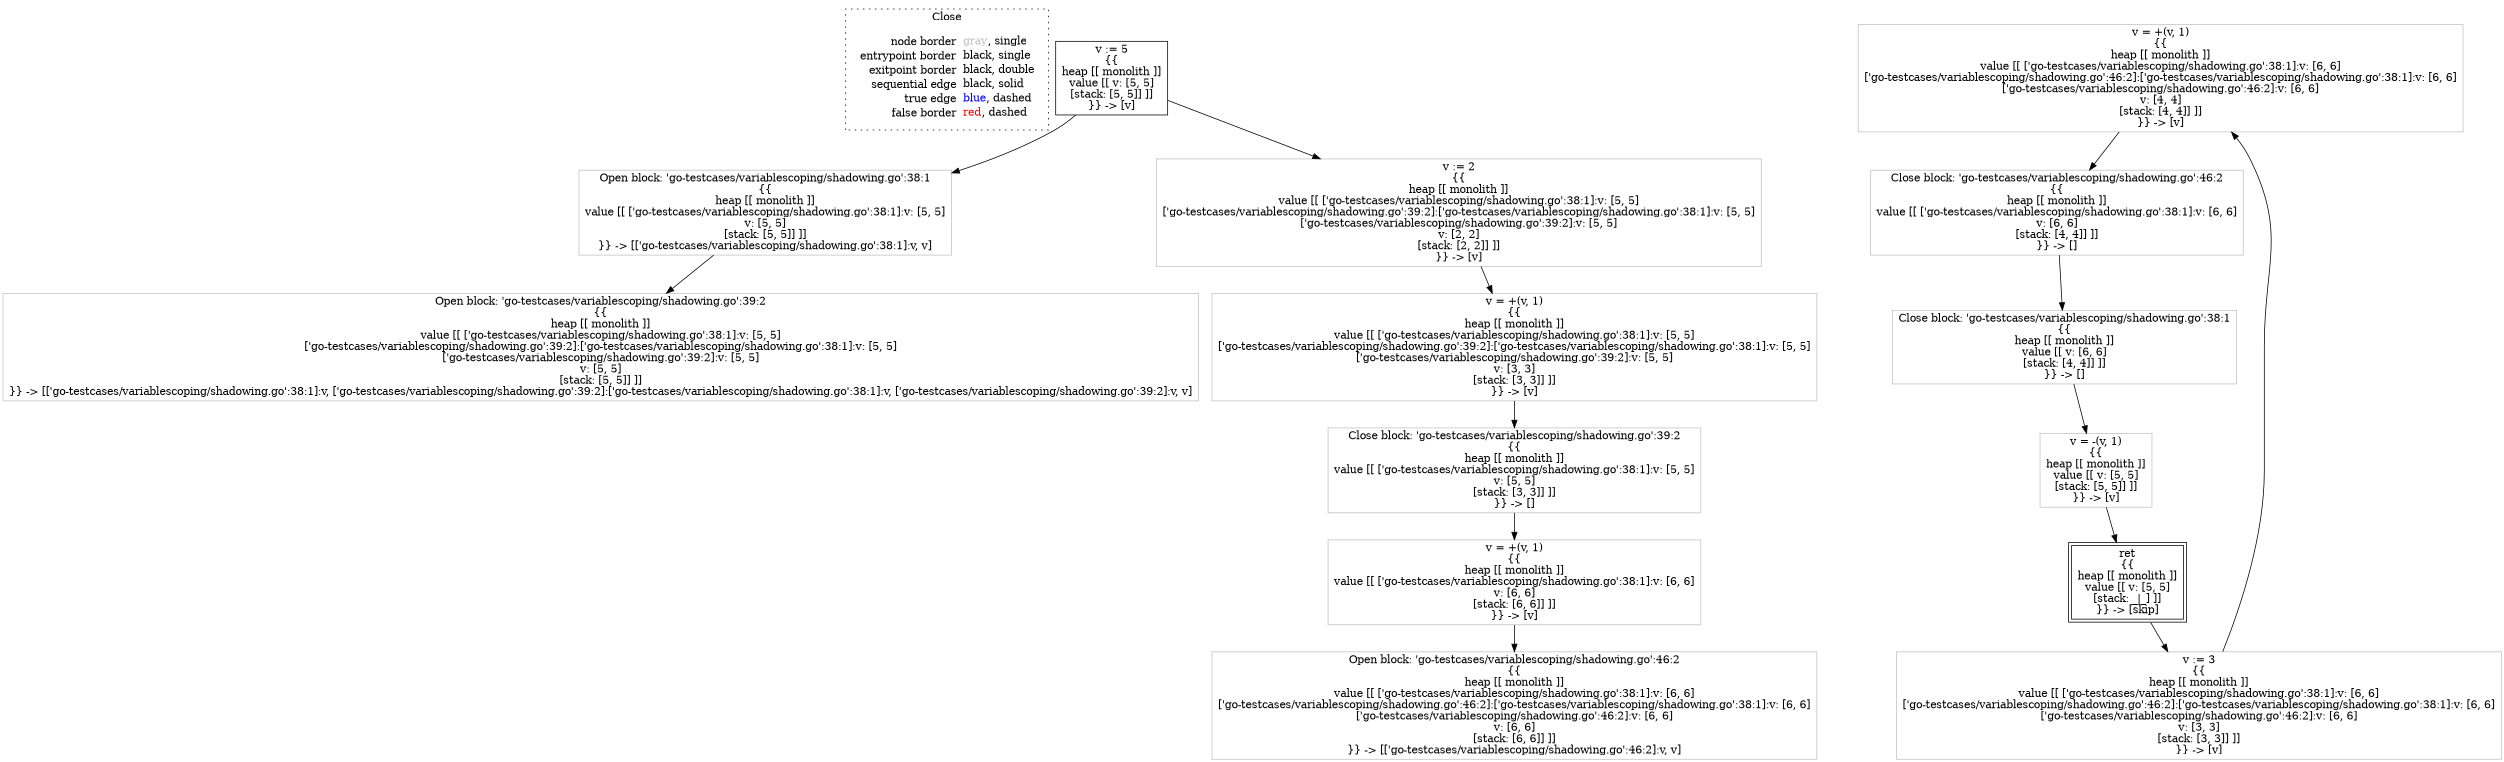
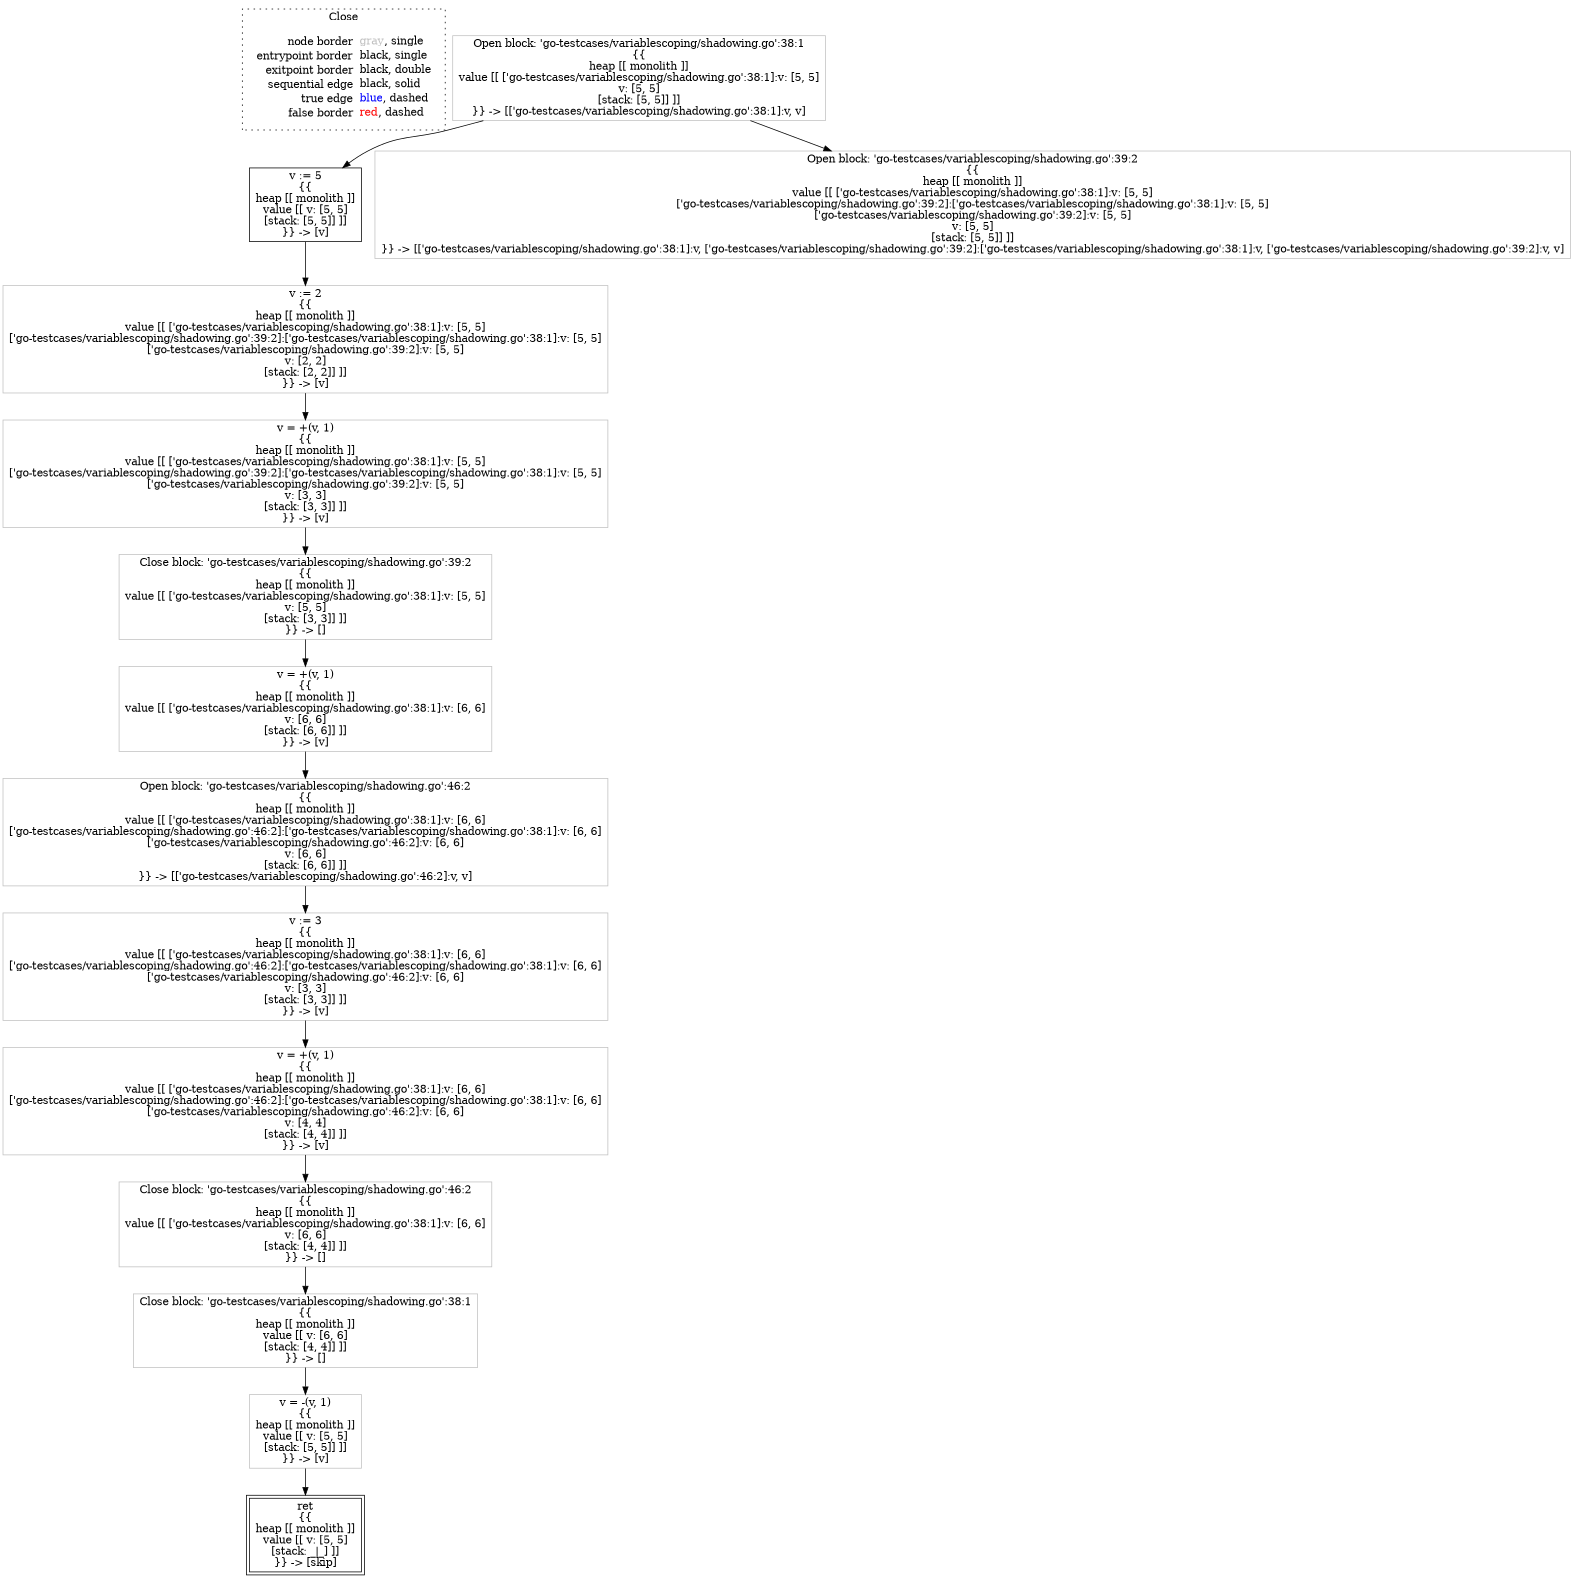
(1020, 147) -> (414, 137)
(2157, 634) -> (305, 896)
